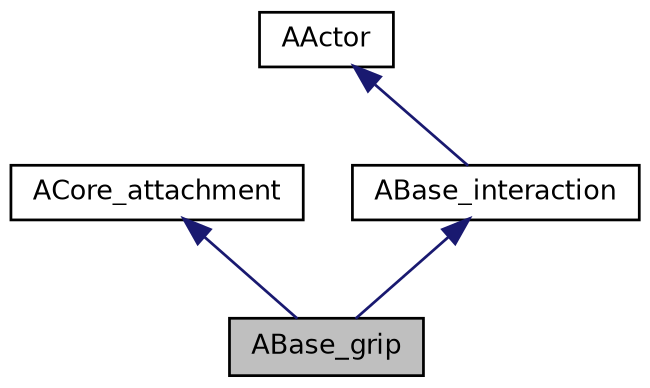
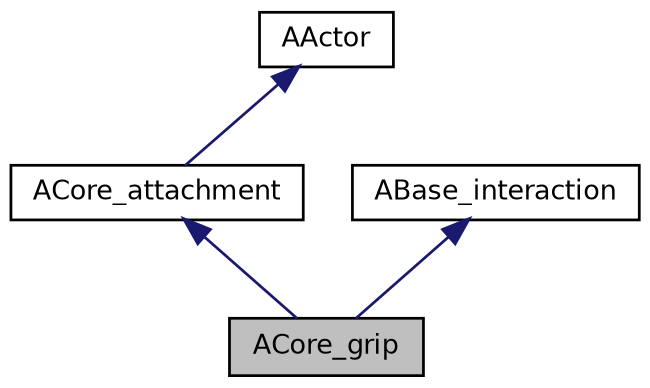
(422, 125) -> (231, 125)
(326, 347) -> (326, 347)
